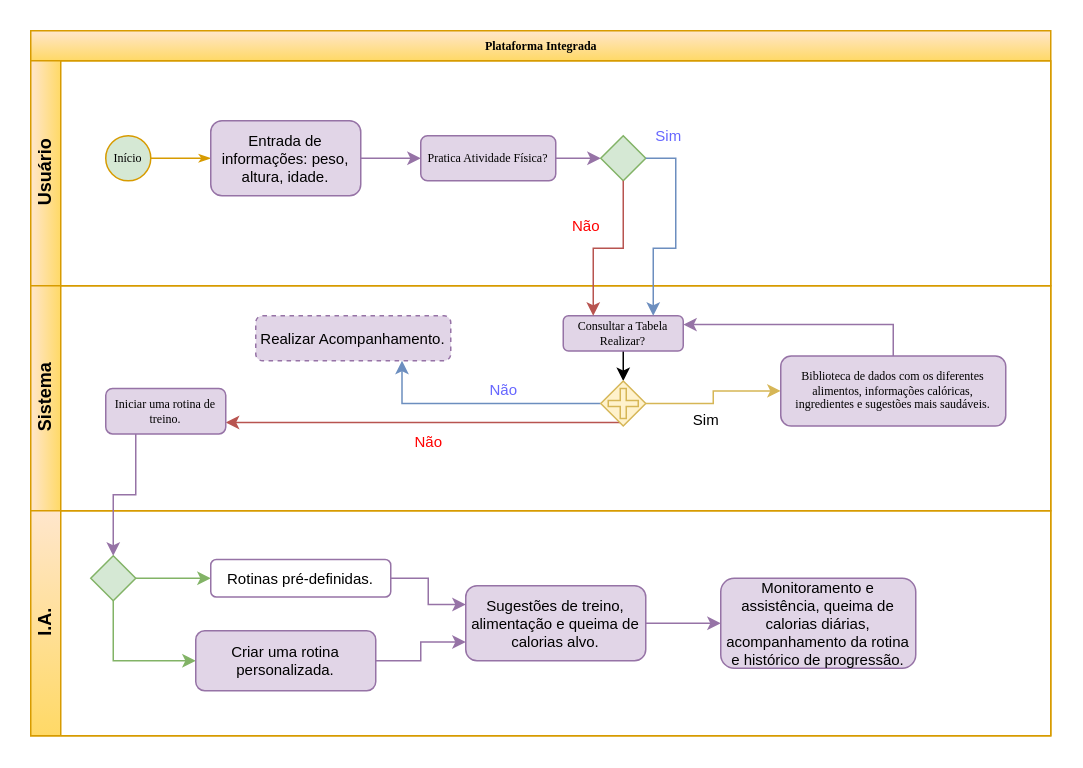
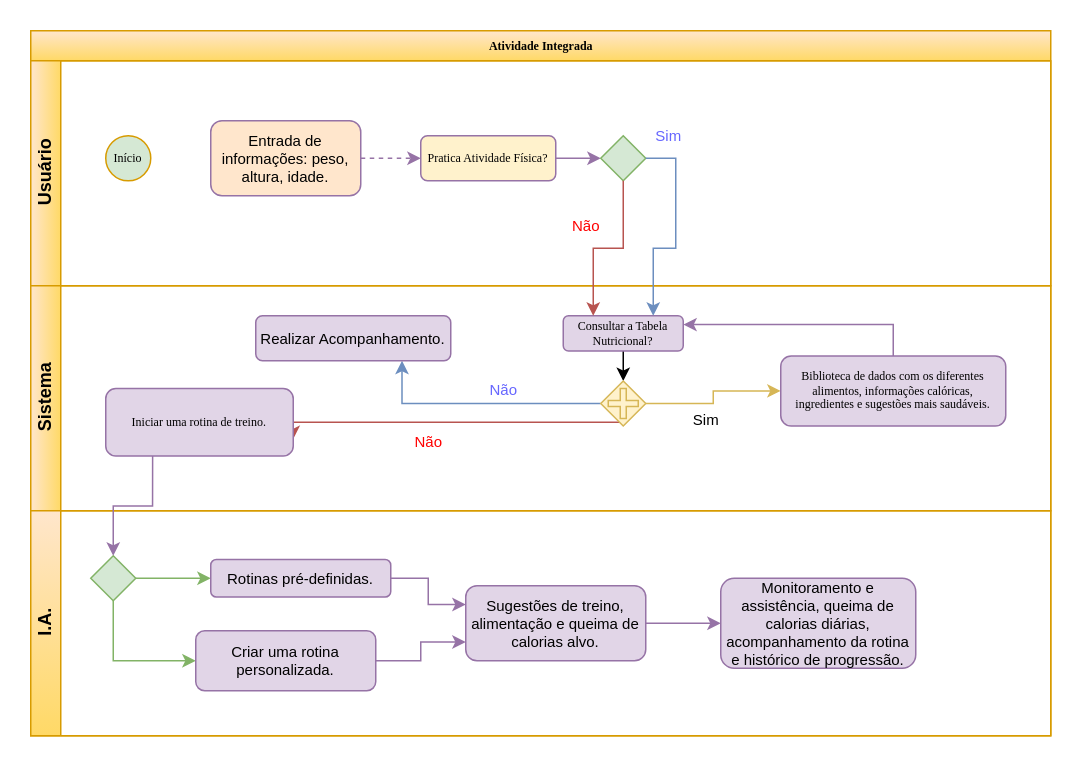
(542, 46) -> (542, 46)
(176, 158) -> none
(286, 158) -> (286, 158)
(385, 158) -> (385, 158)
(488, 158) -> (488, 158)
(623, 334) -> (623, 334)
(353, 338) -> (353, 338)
(166, 411) -> (200, 422)
(301, 578) -> (301, 578)
